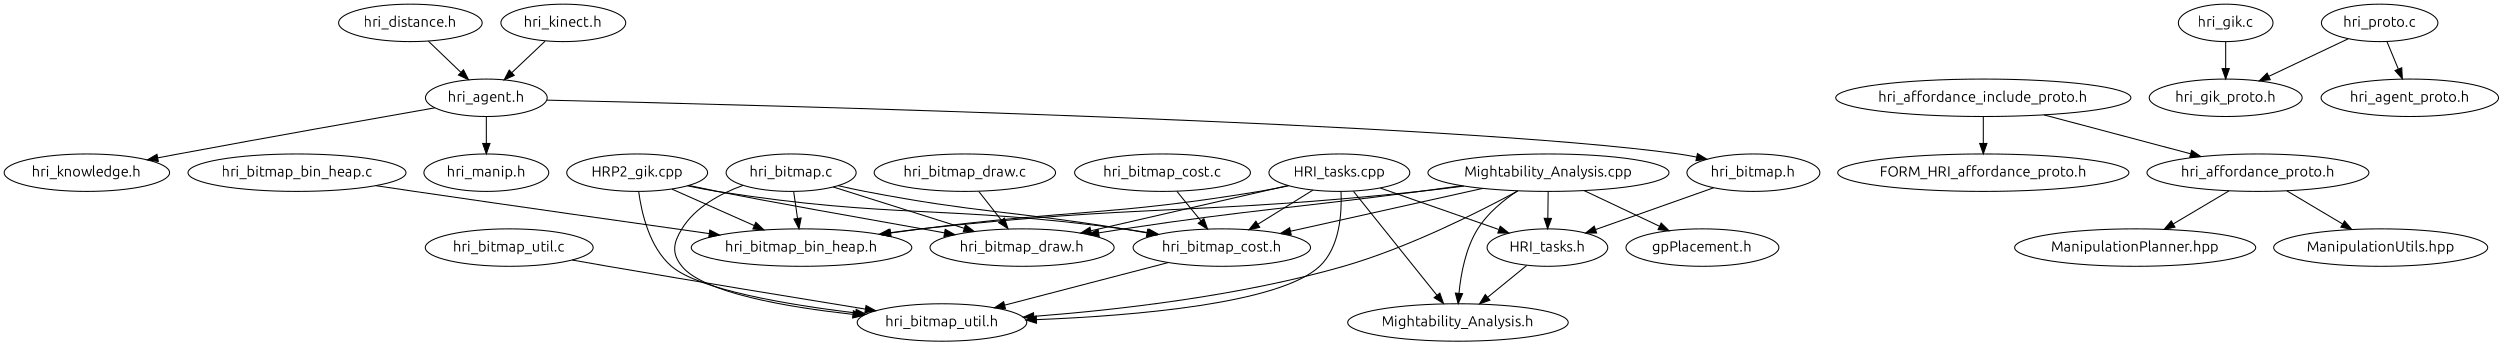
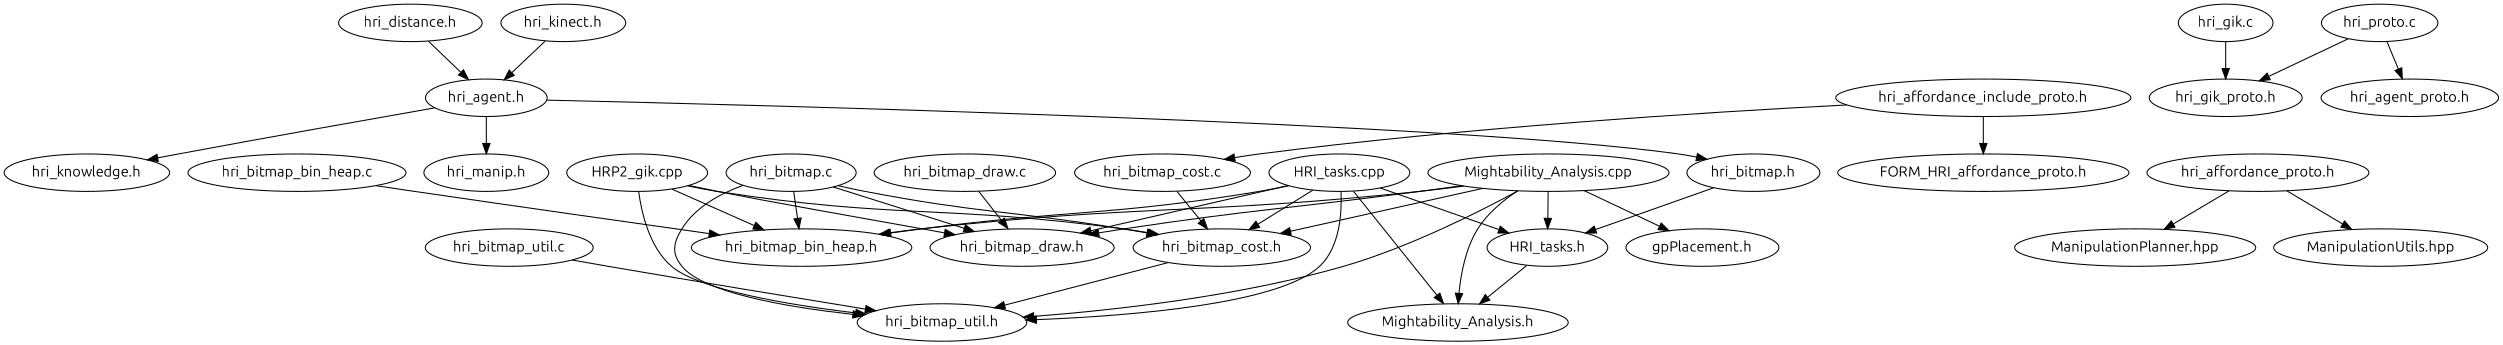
(2117, 134) -> (1540, 125)
